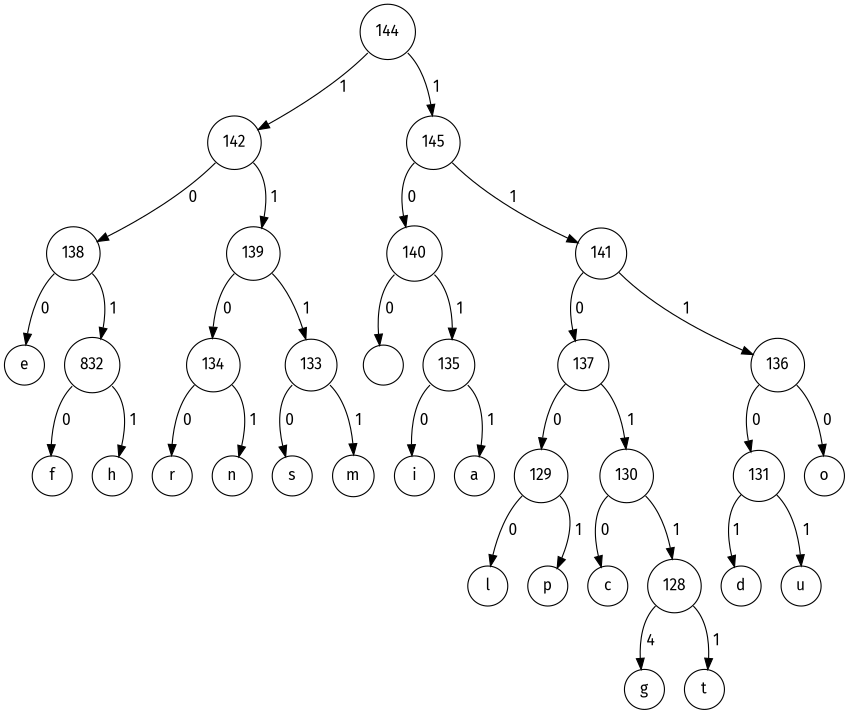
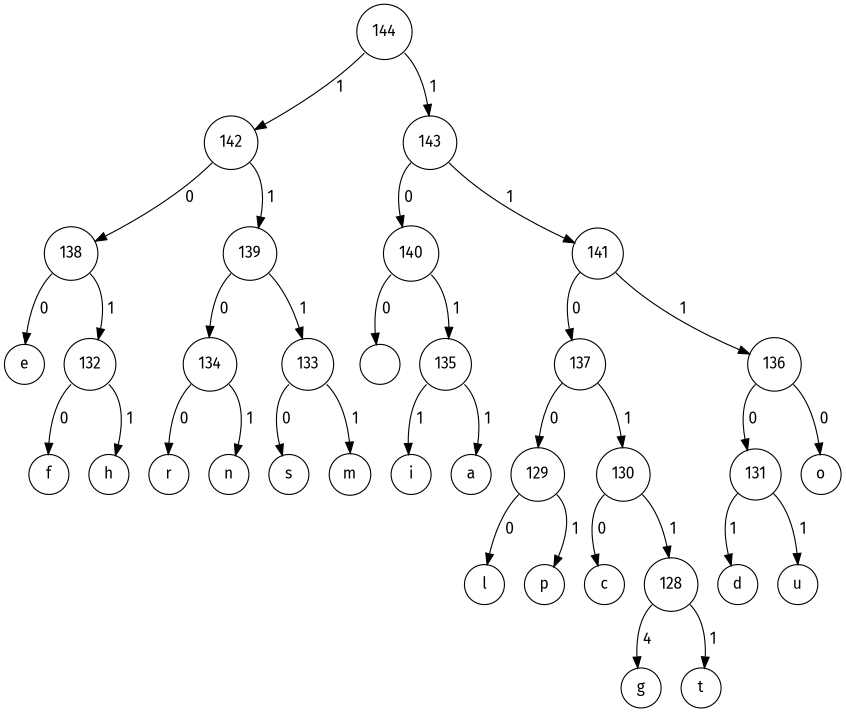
(433, 143) -> (430, 143)
(92, 365) -> (90, 364)
(422, 421) -> (418, 419)
